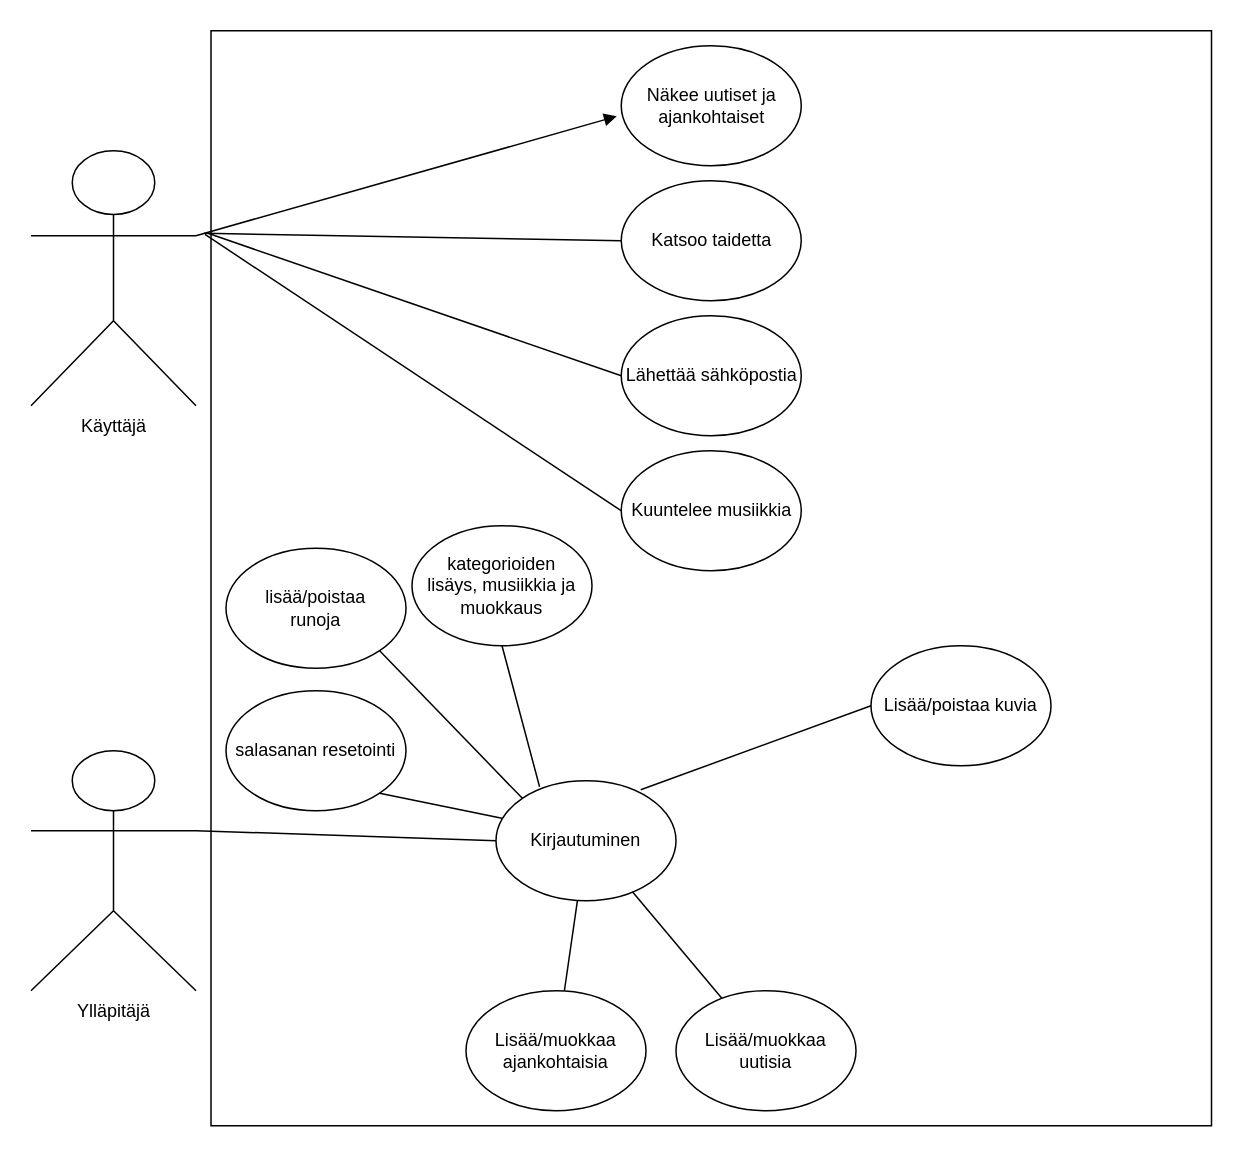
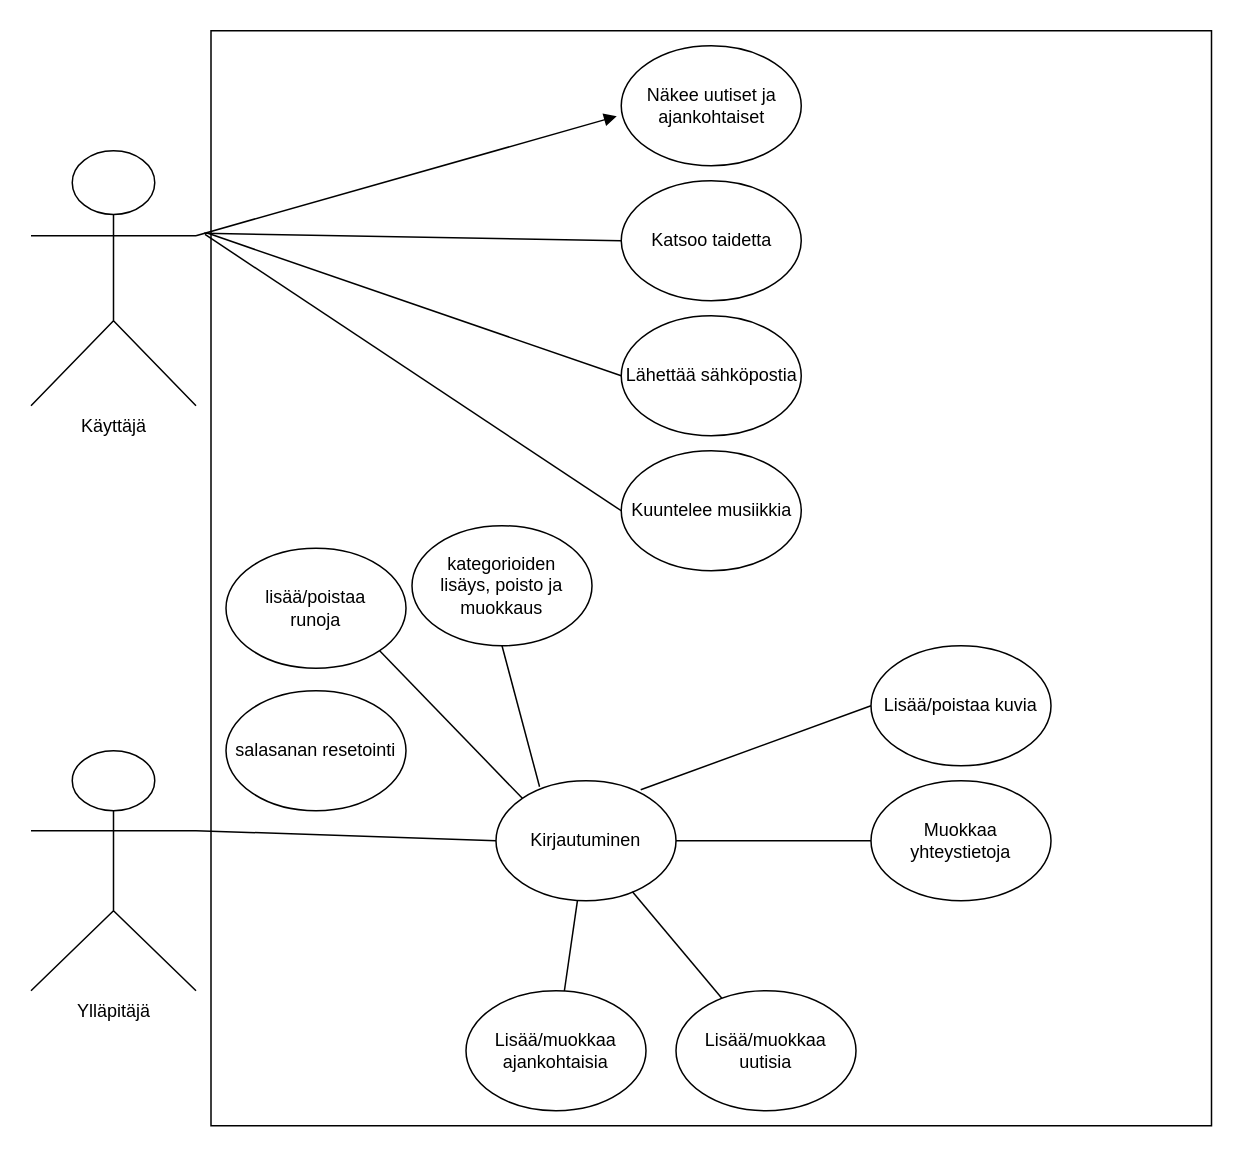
(502, 586) -> (502, 586)
(441, 806) -> none
none -> (773, 841)
none -> (961, 841)
